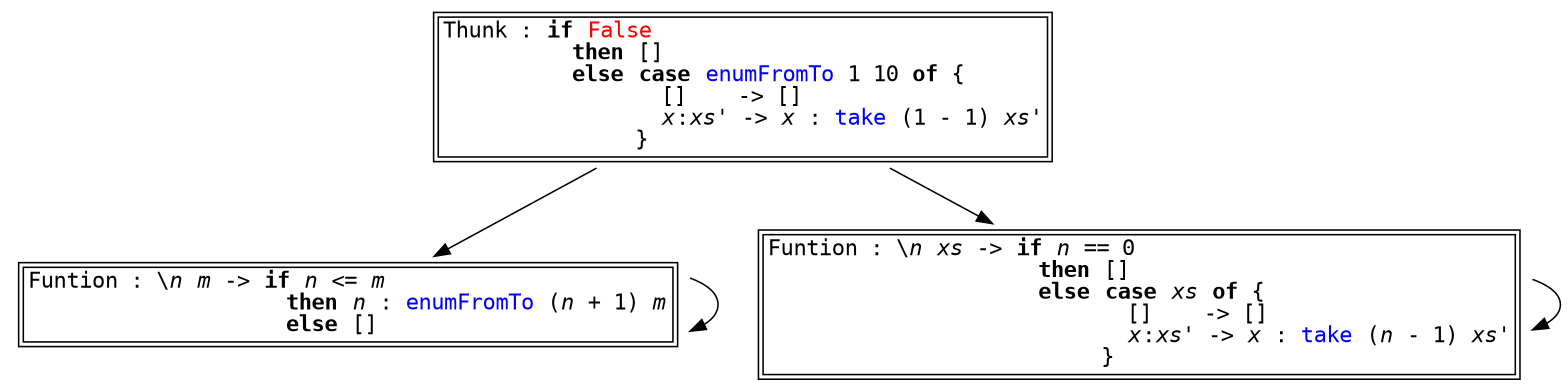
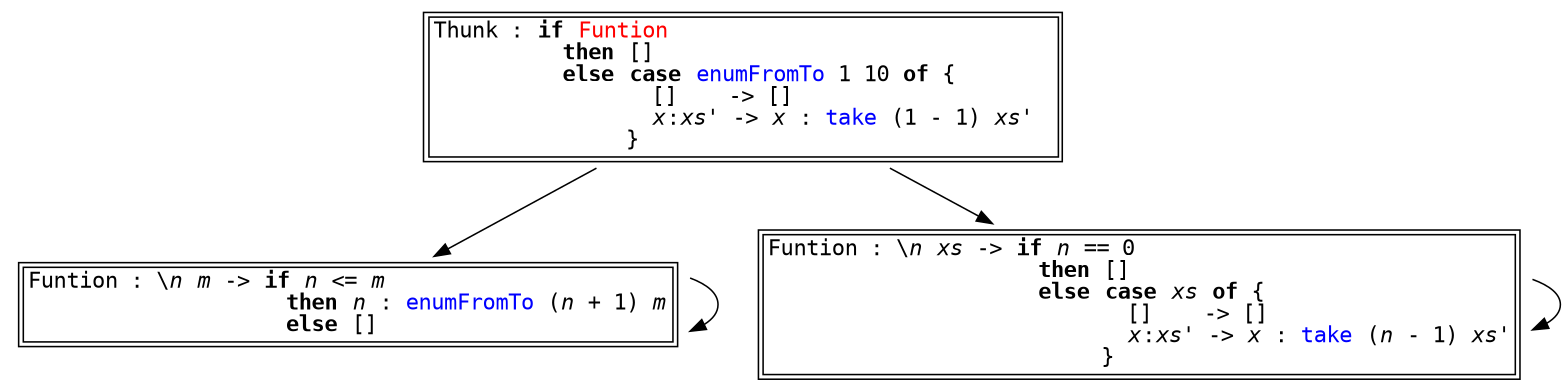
(620, 31) -> (623, 31)
